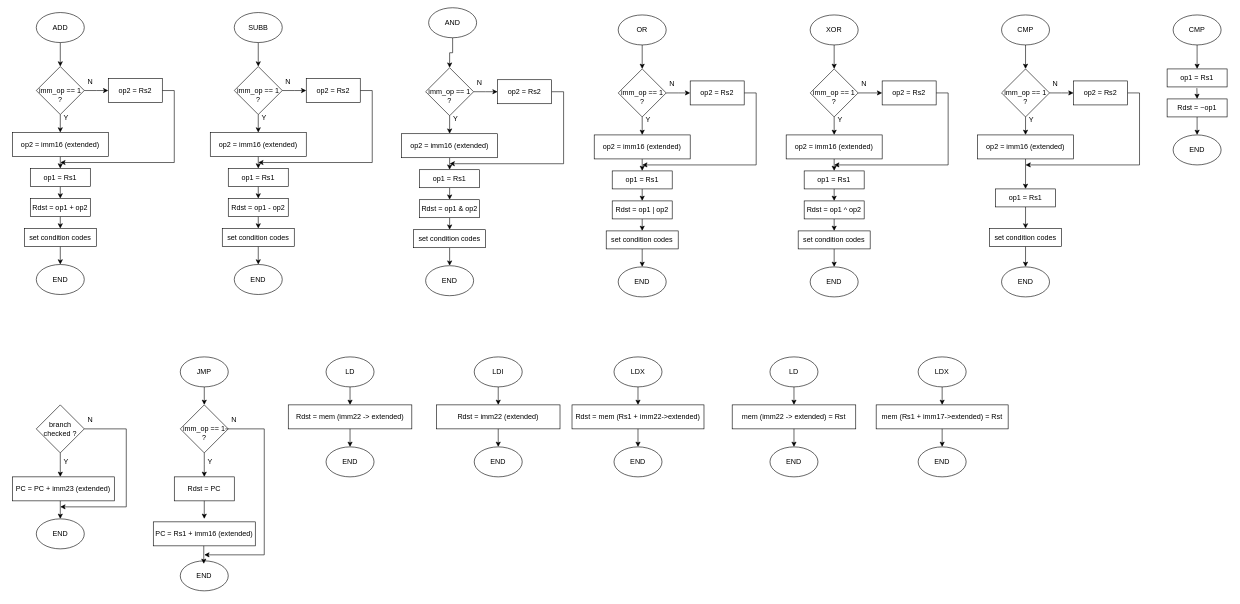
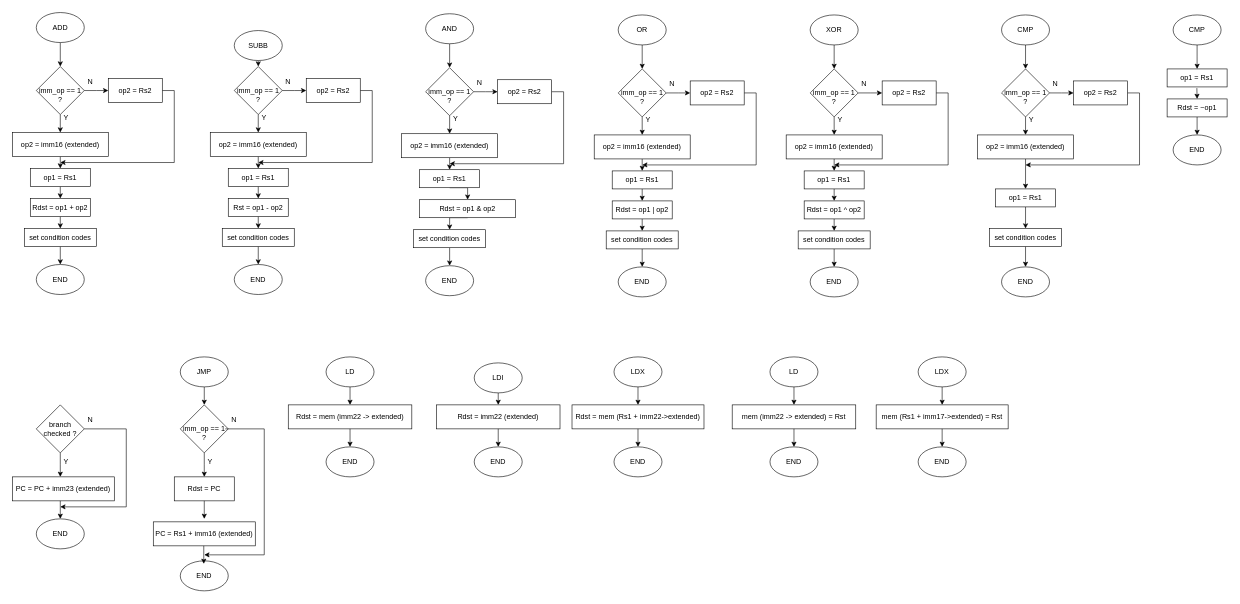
(453, 23) -> (450, 29)
(258, 27) -> (258, 45)
(258, 207) -> (258, 207)
(450, 209) -> (468, 209)
(498, 372) -> (498, 378)
